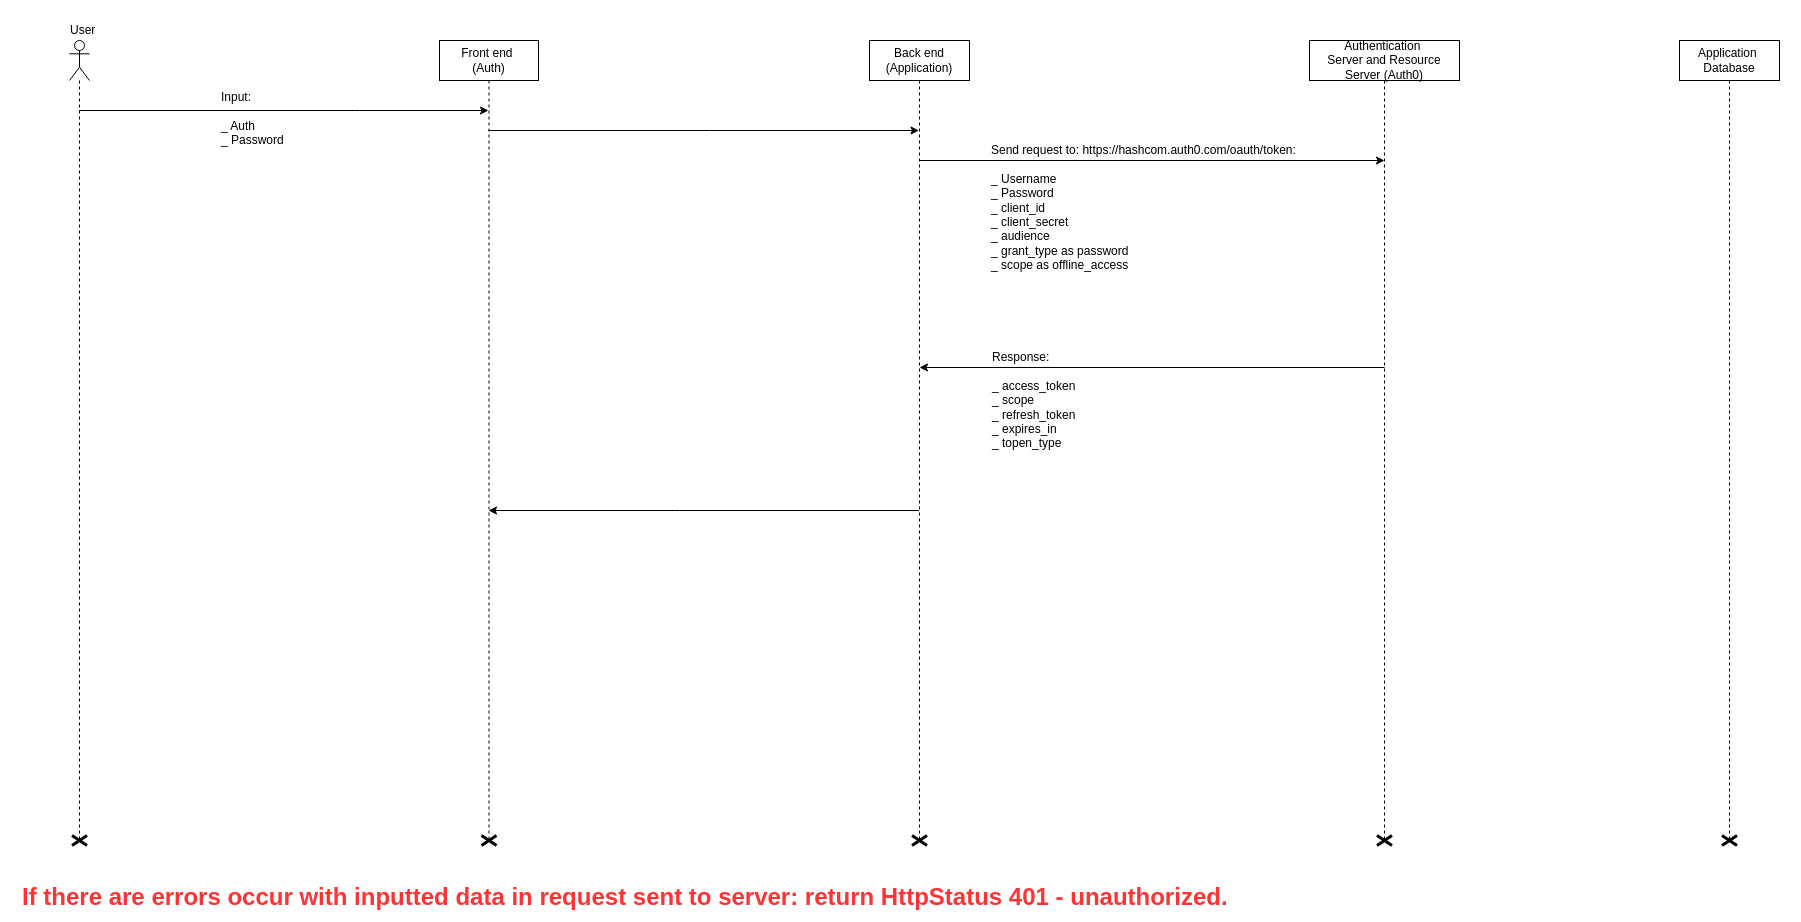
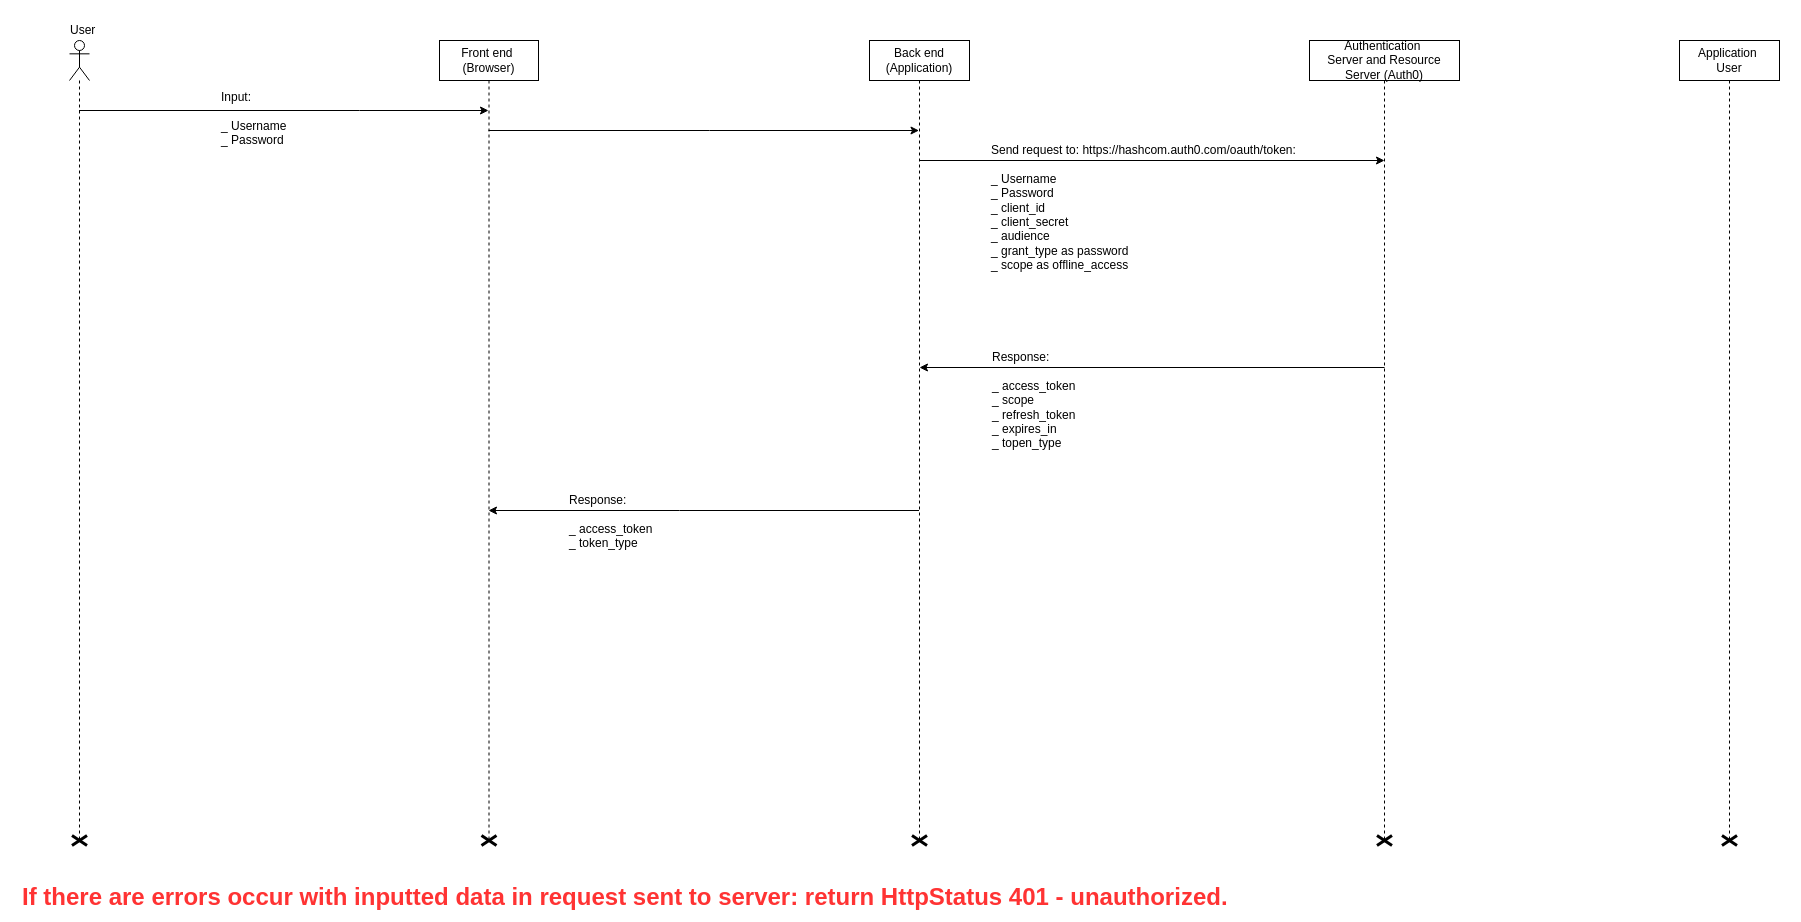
(489, 61) -> (489, 61)
(1730, 61) -> (1730, 61)
(254, 112) -> (254, 112)
none -> (618, 521)
